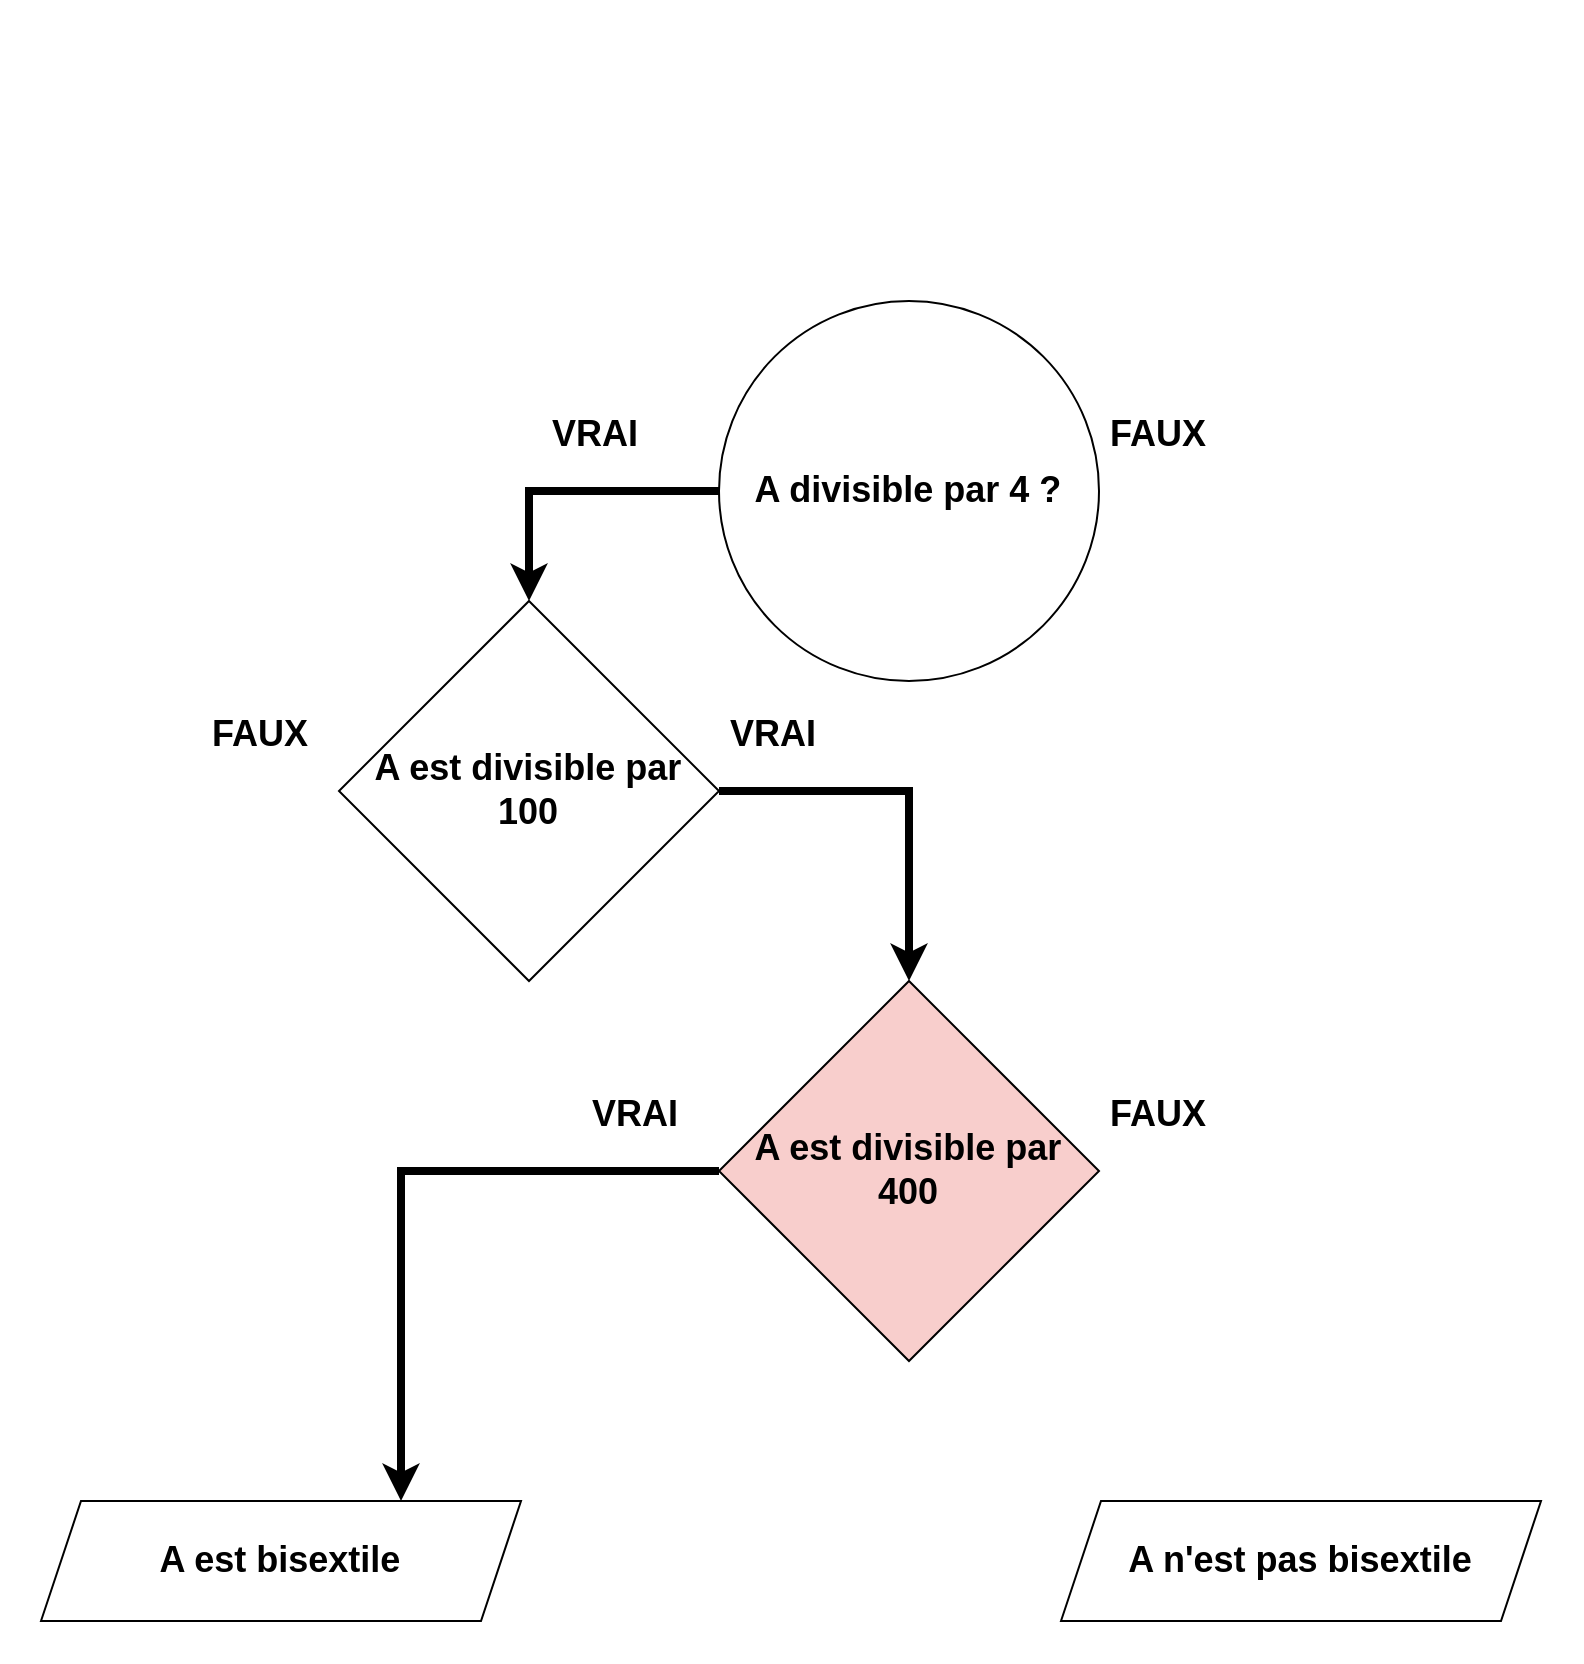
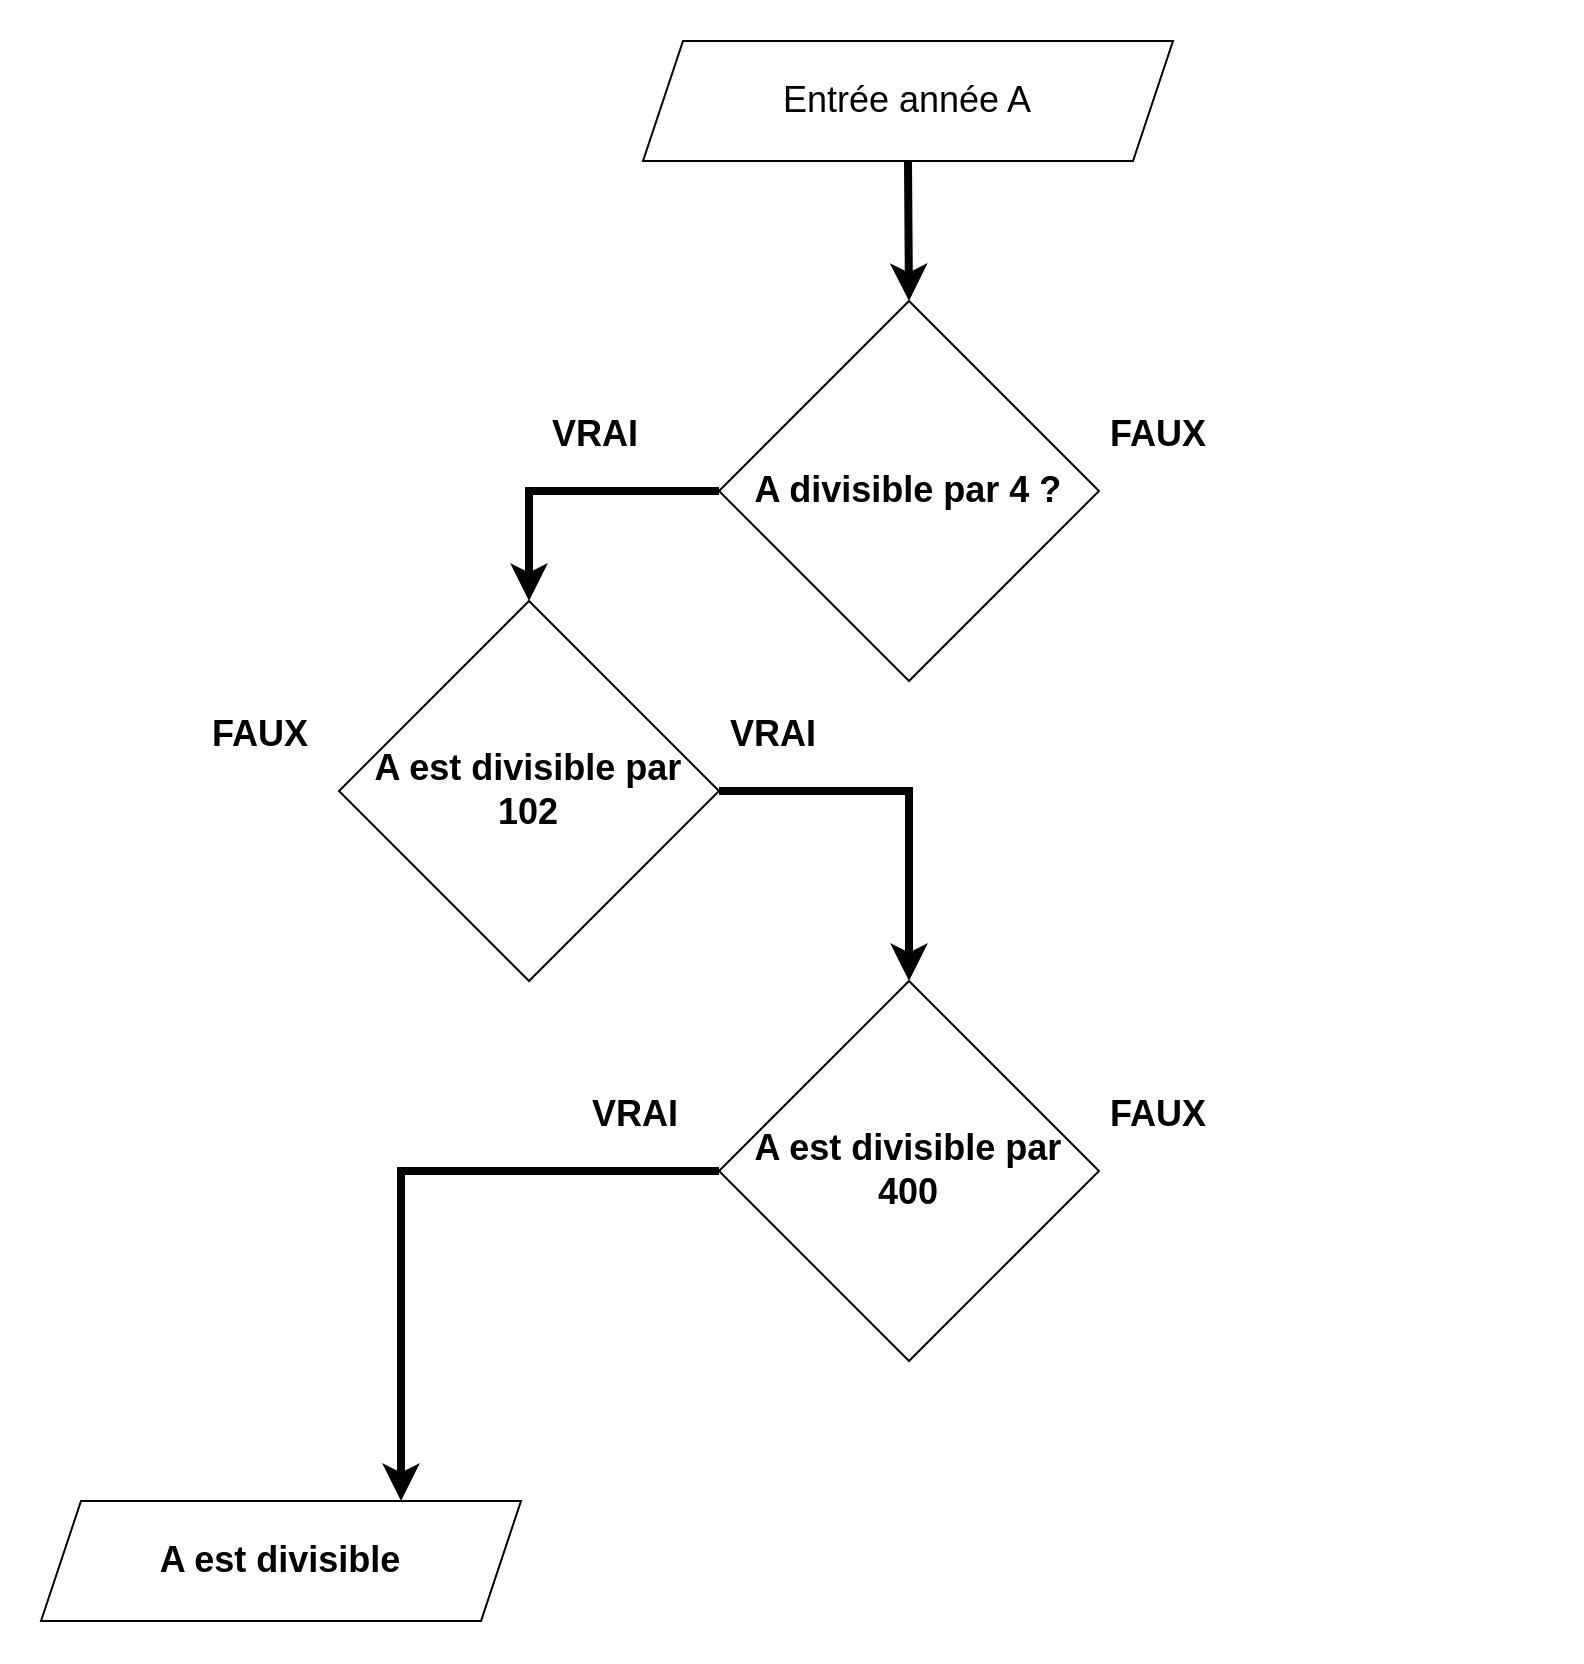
none -> (908, 101)
none -> (908, 219)
(909, 491) -> (909, 491)
(529, 791) -> (529, 791)
(909, 1171) -> (909, 1171)
(281, 1561) -> (281, 1561)
(1301, 1561) -> none
